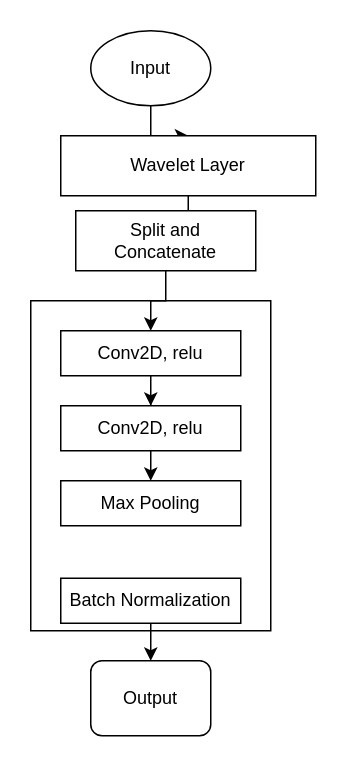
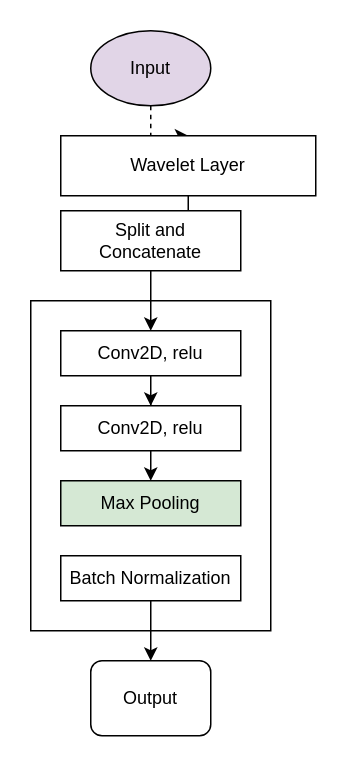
(151, 68) -> (151, 68)
(151, 121) -> (151, 121)
(166, 241) -> (151, 241)
(151, 503) -> (151, 503)
(151, 601) -> (151, 578)
